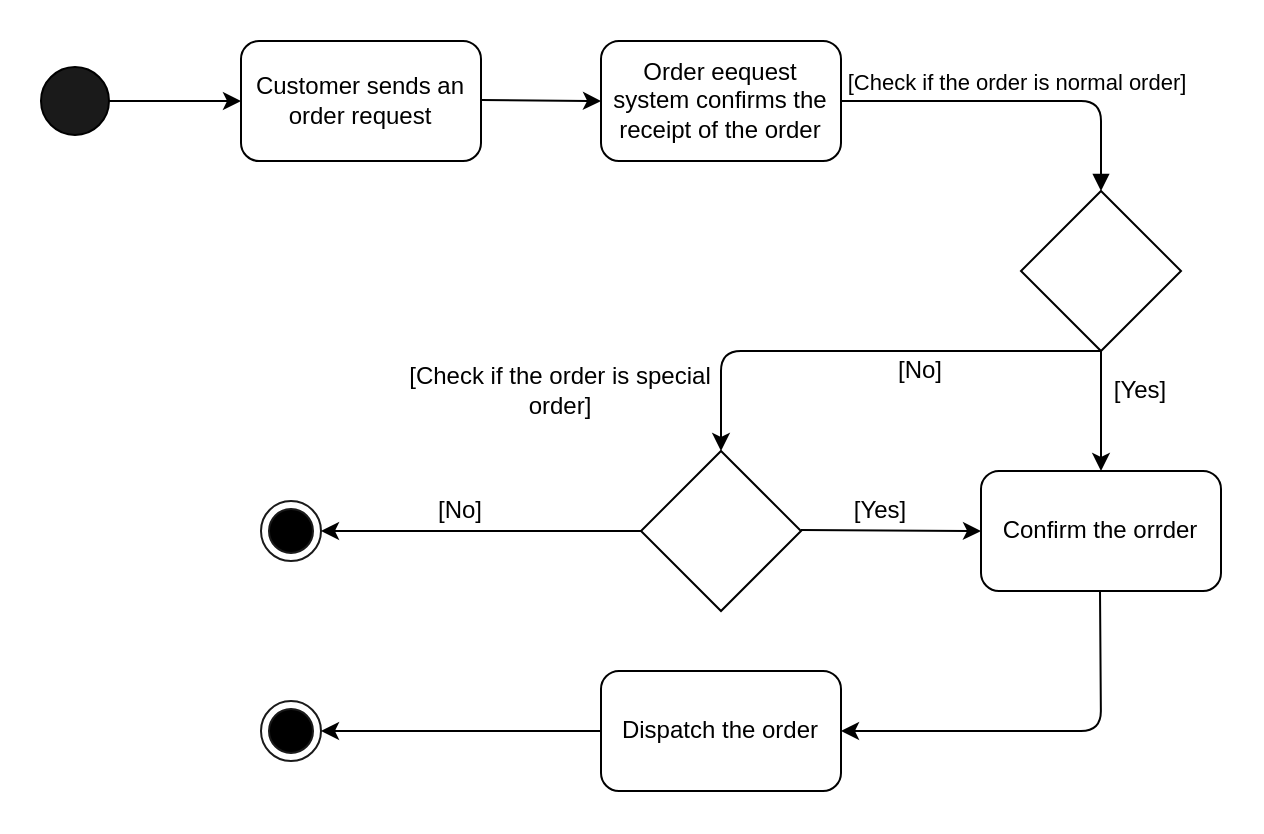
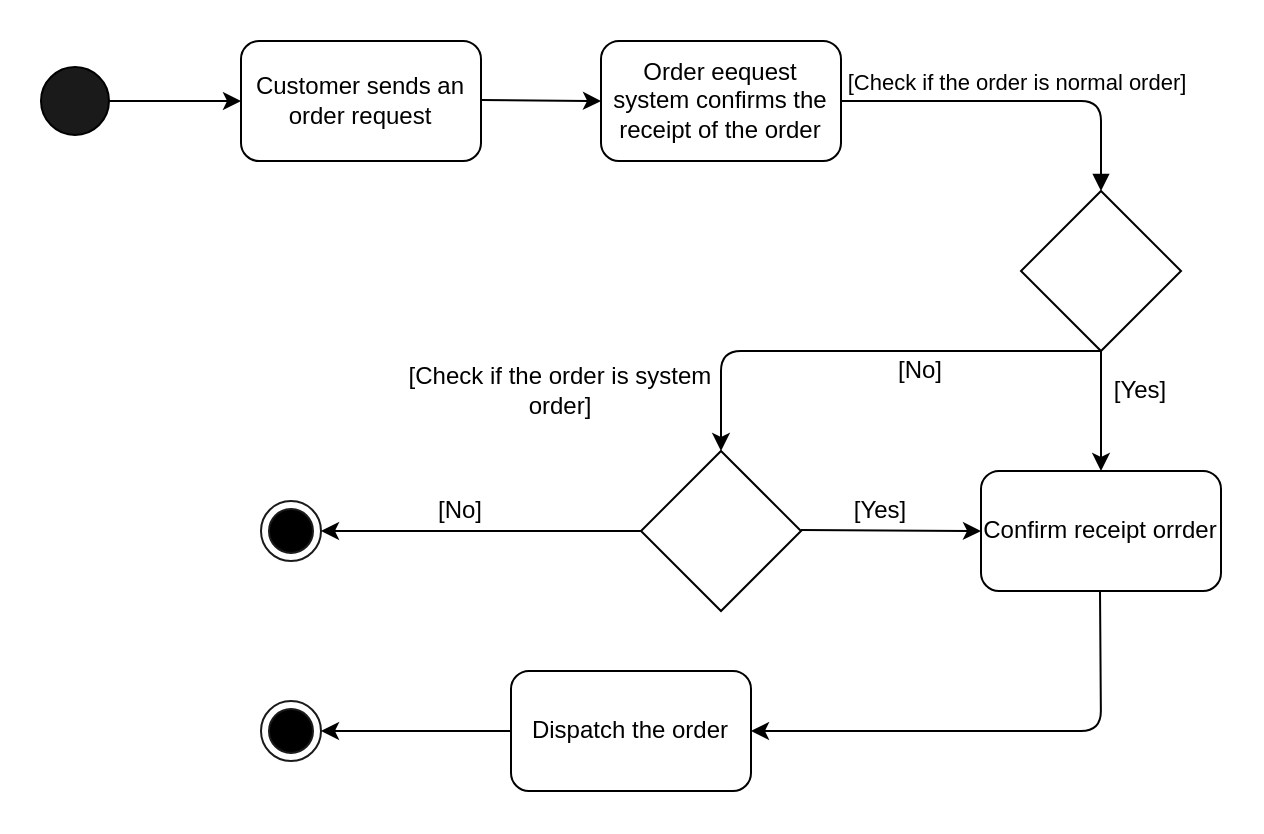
(561, 391) -> (561, 391)
(1101, 531) -> (1101, 531)
(721, 731) -> (631, 731)
